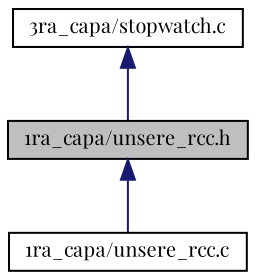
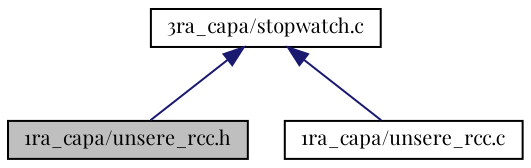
(128, 206) -> (343, 90)
